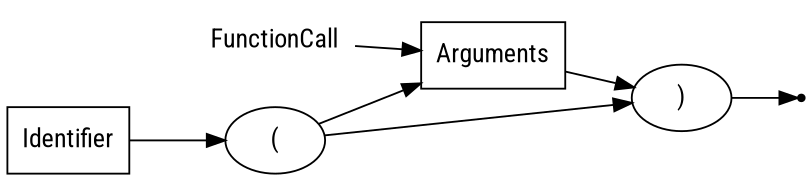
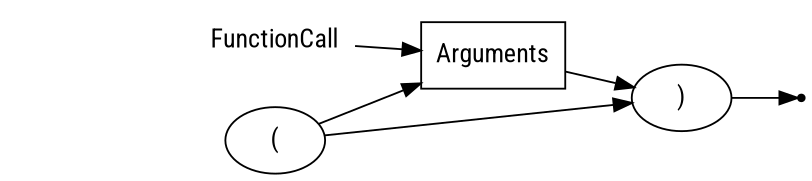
(68, 140) -> none
